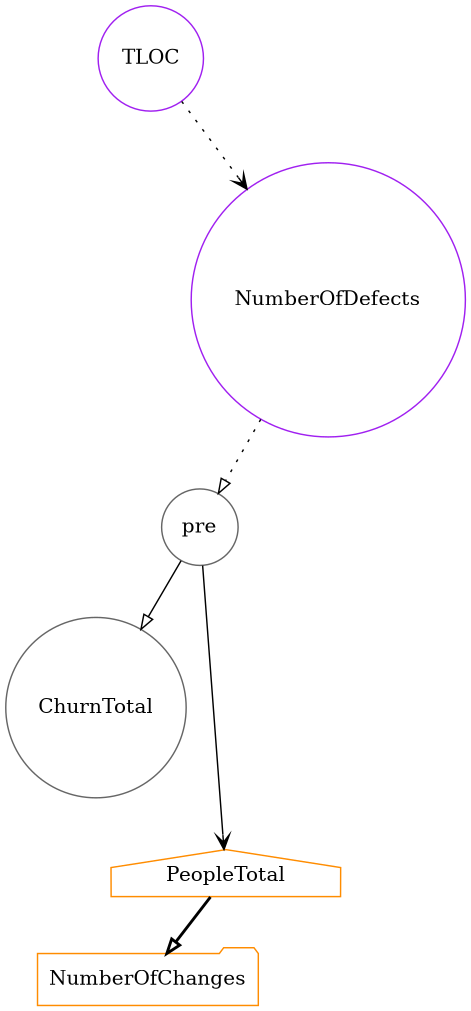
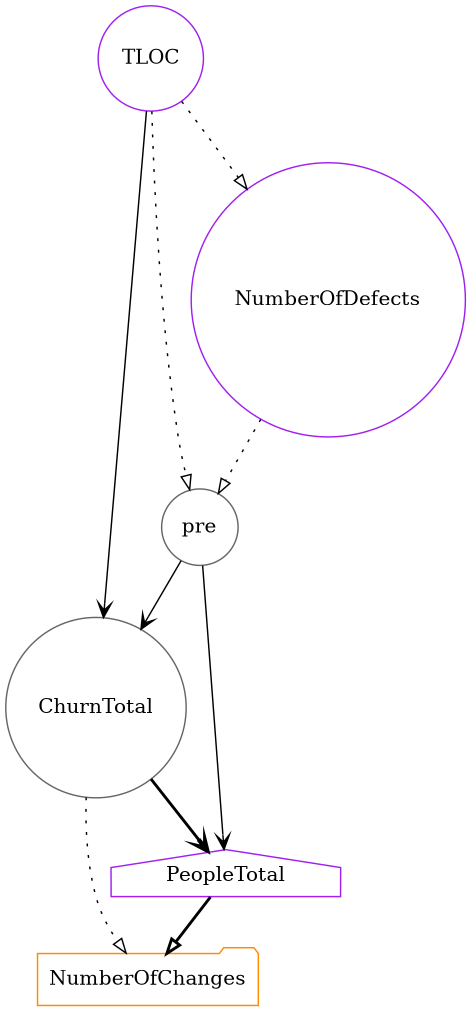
(210, 139) -> (210, 139)
none -> (162, 294)
none -> (126, 357)
(165, 589) -> (165, 589)
none -> (175, 810)
none -> (91, 872)
(226, 876) -> (226, 876)
